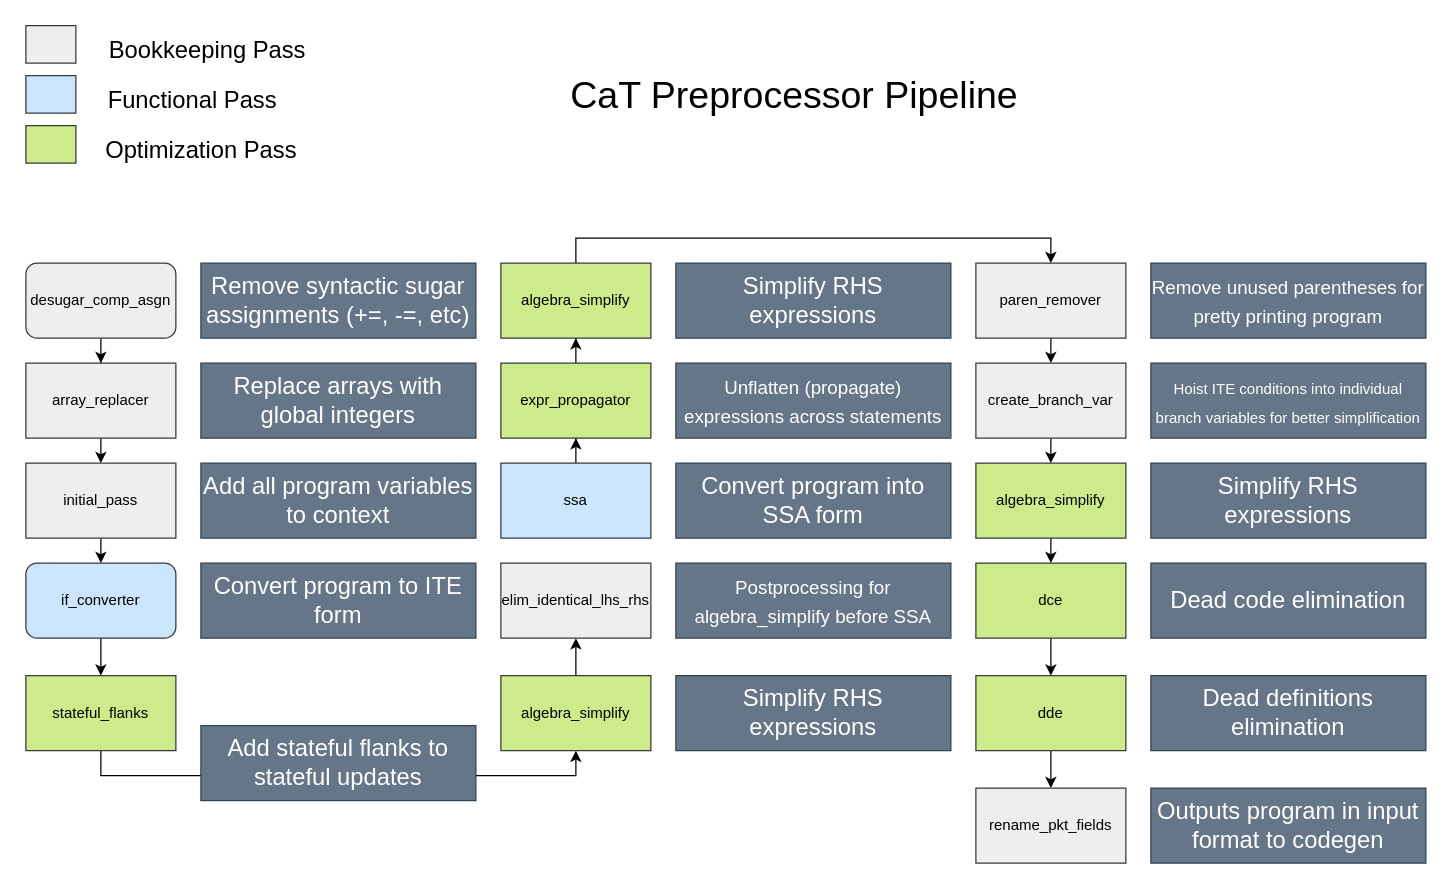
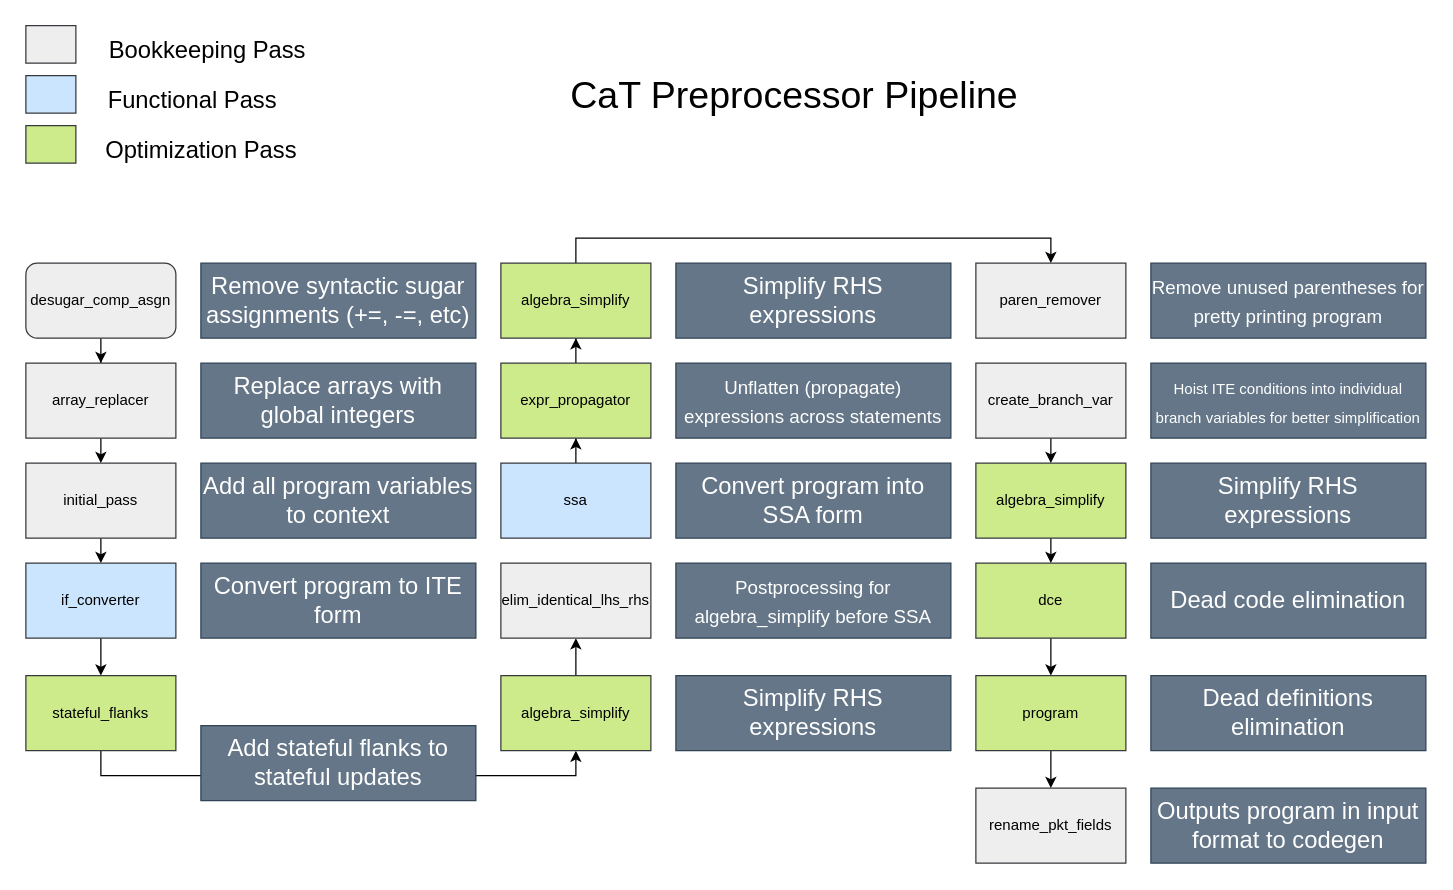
(1051, 346) -> none
(101, 601) -> (101, 601)
(1051, 713) -> (1051, 713)
